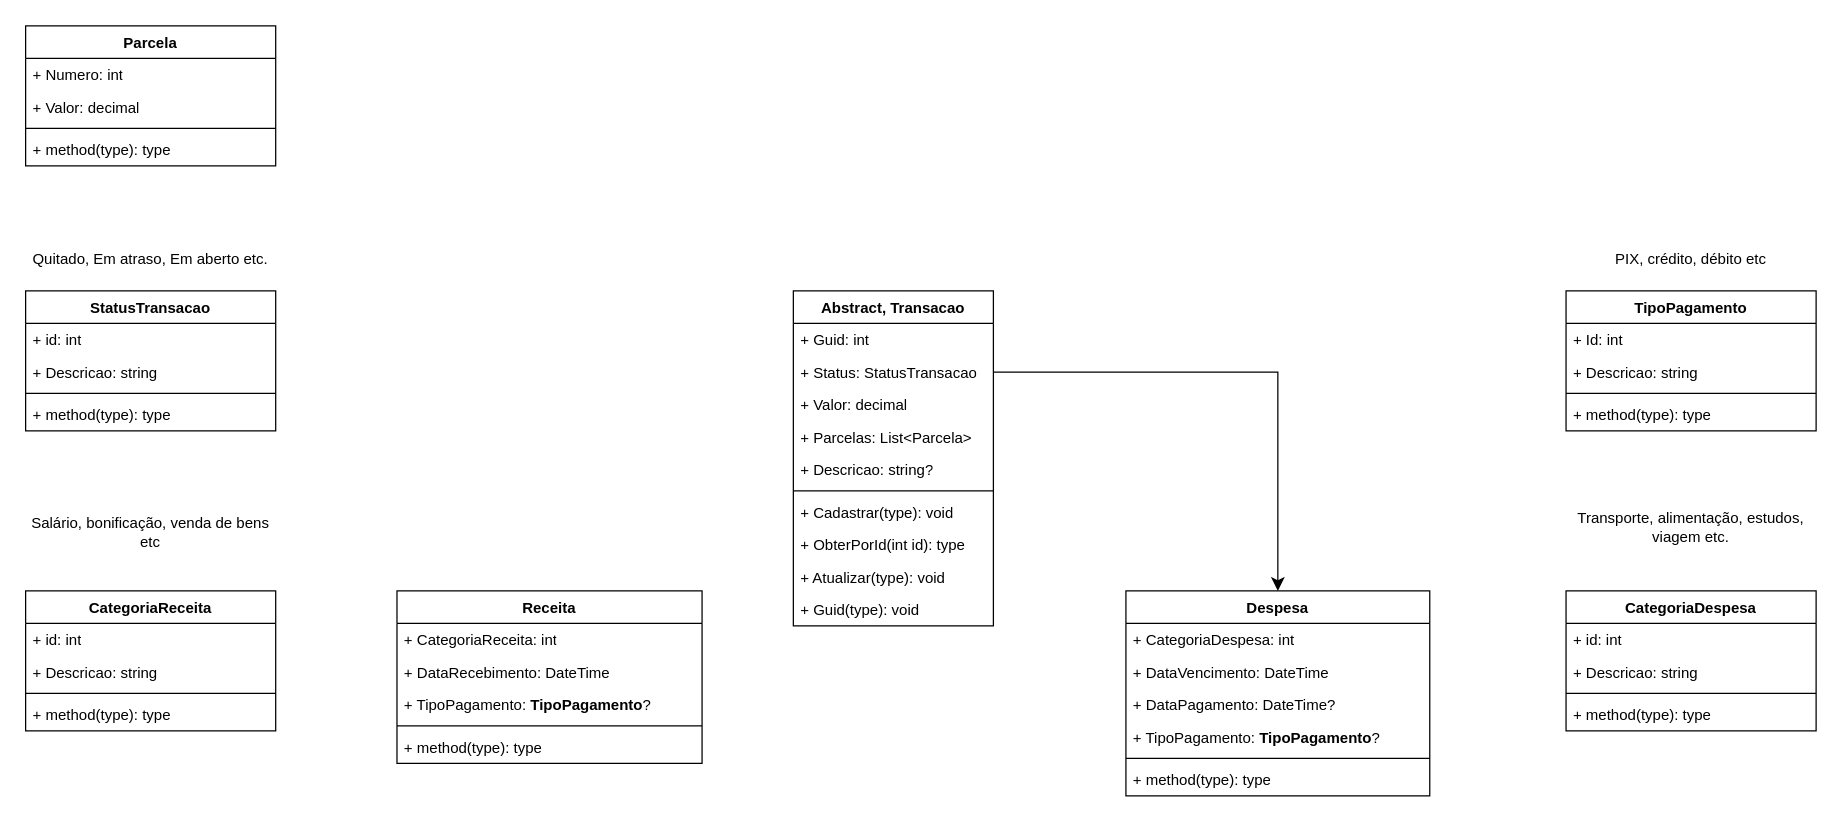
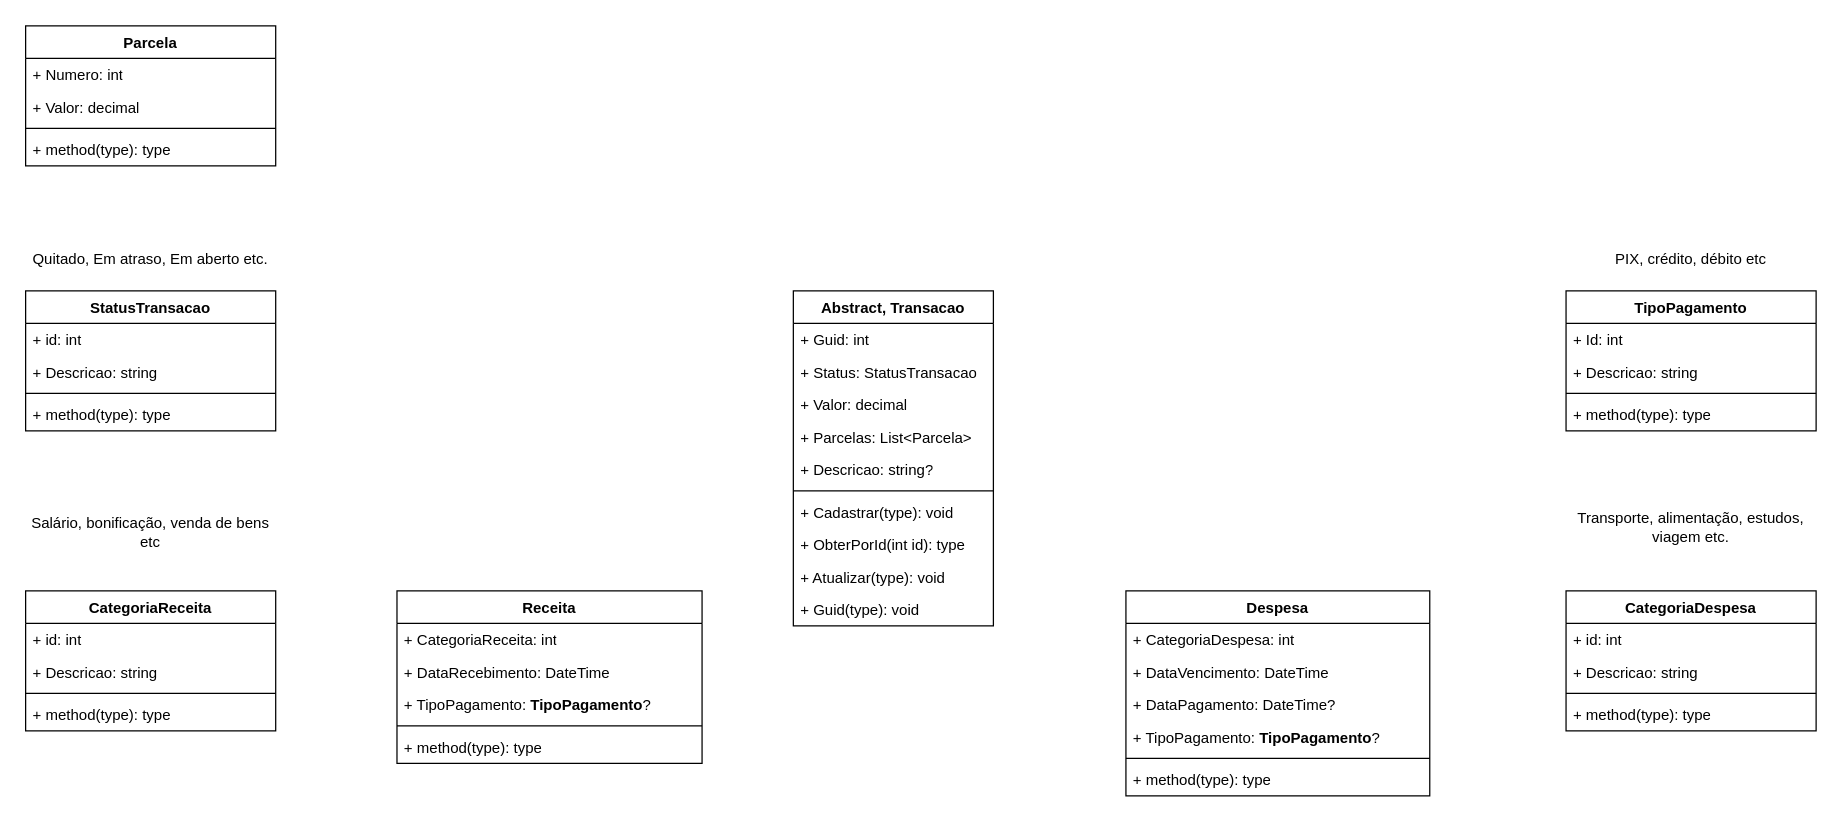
(1240, 372) -> none
